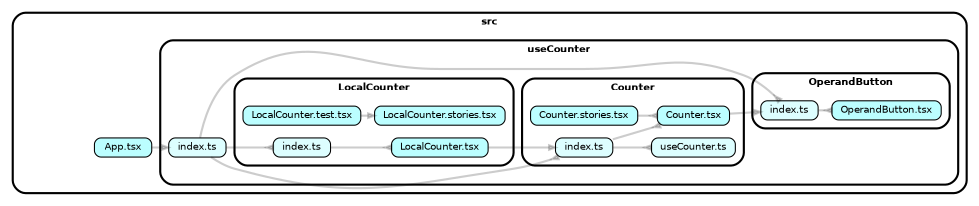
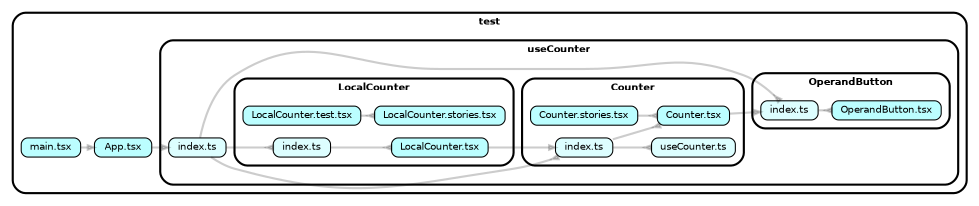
(490, 22) -> (490, 22)
(364, 116) -> (364, 116)
none -> (51, 147)
